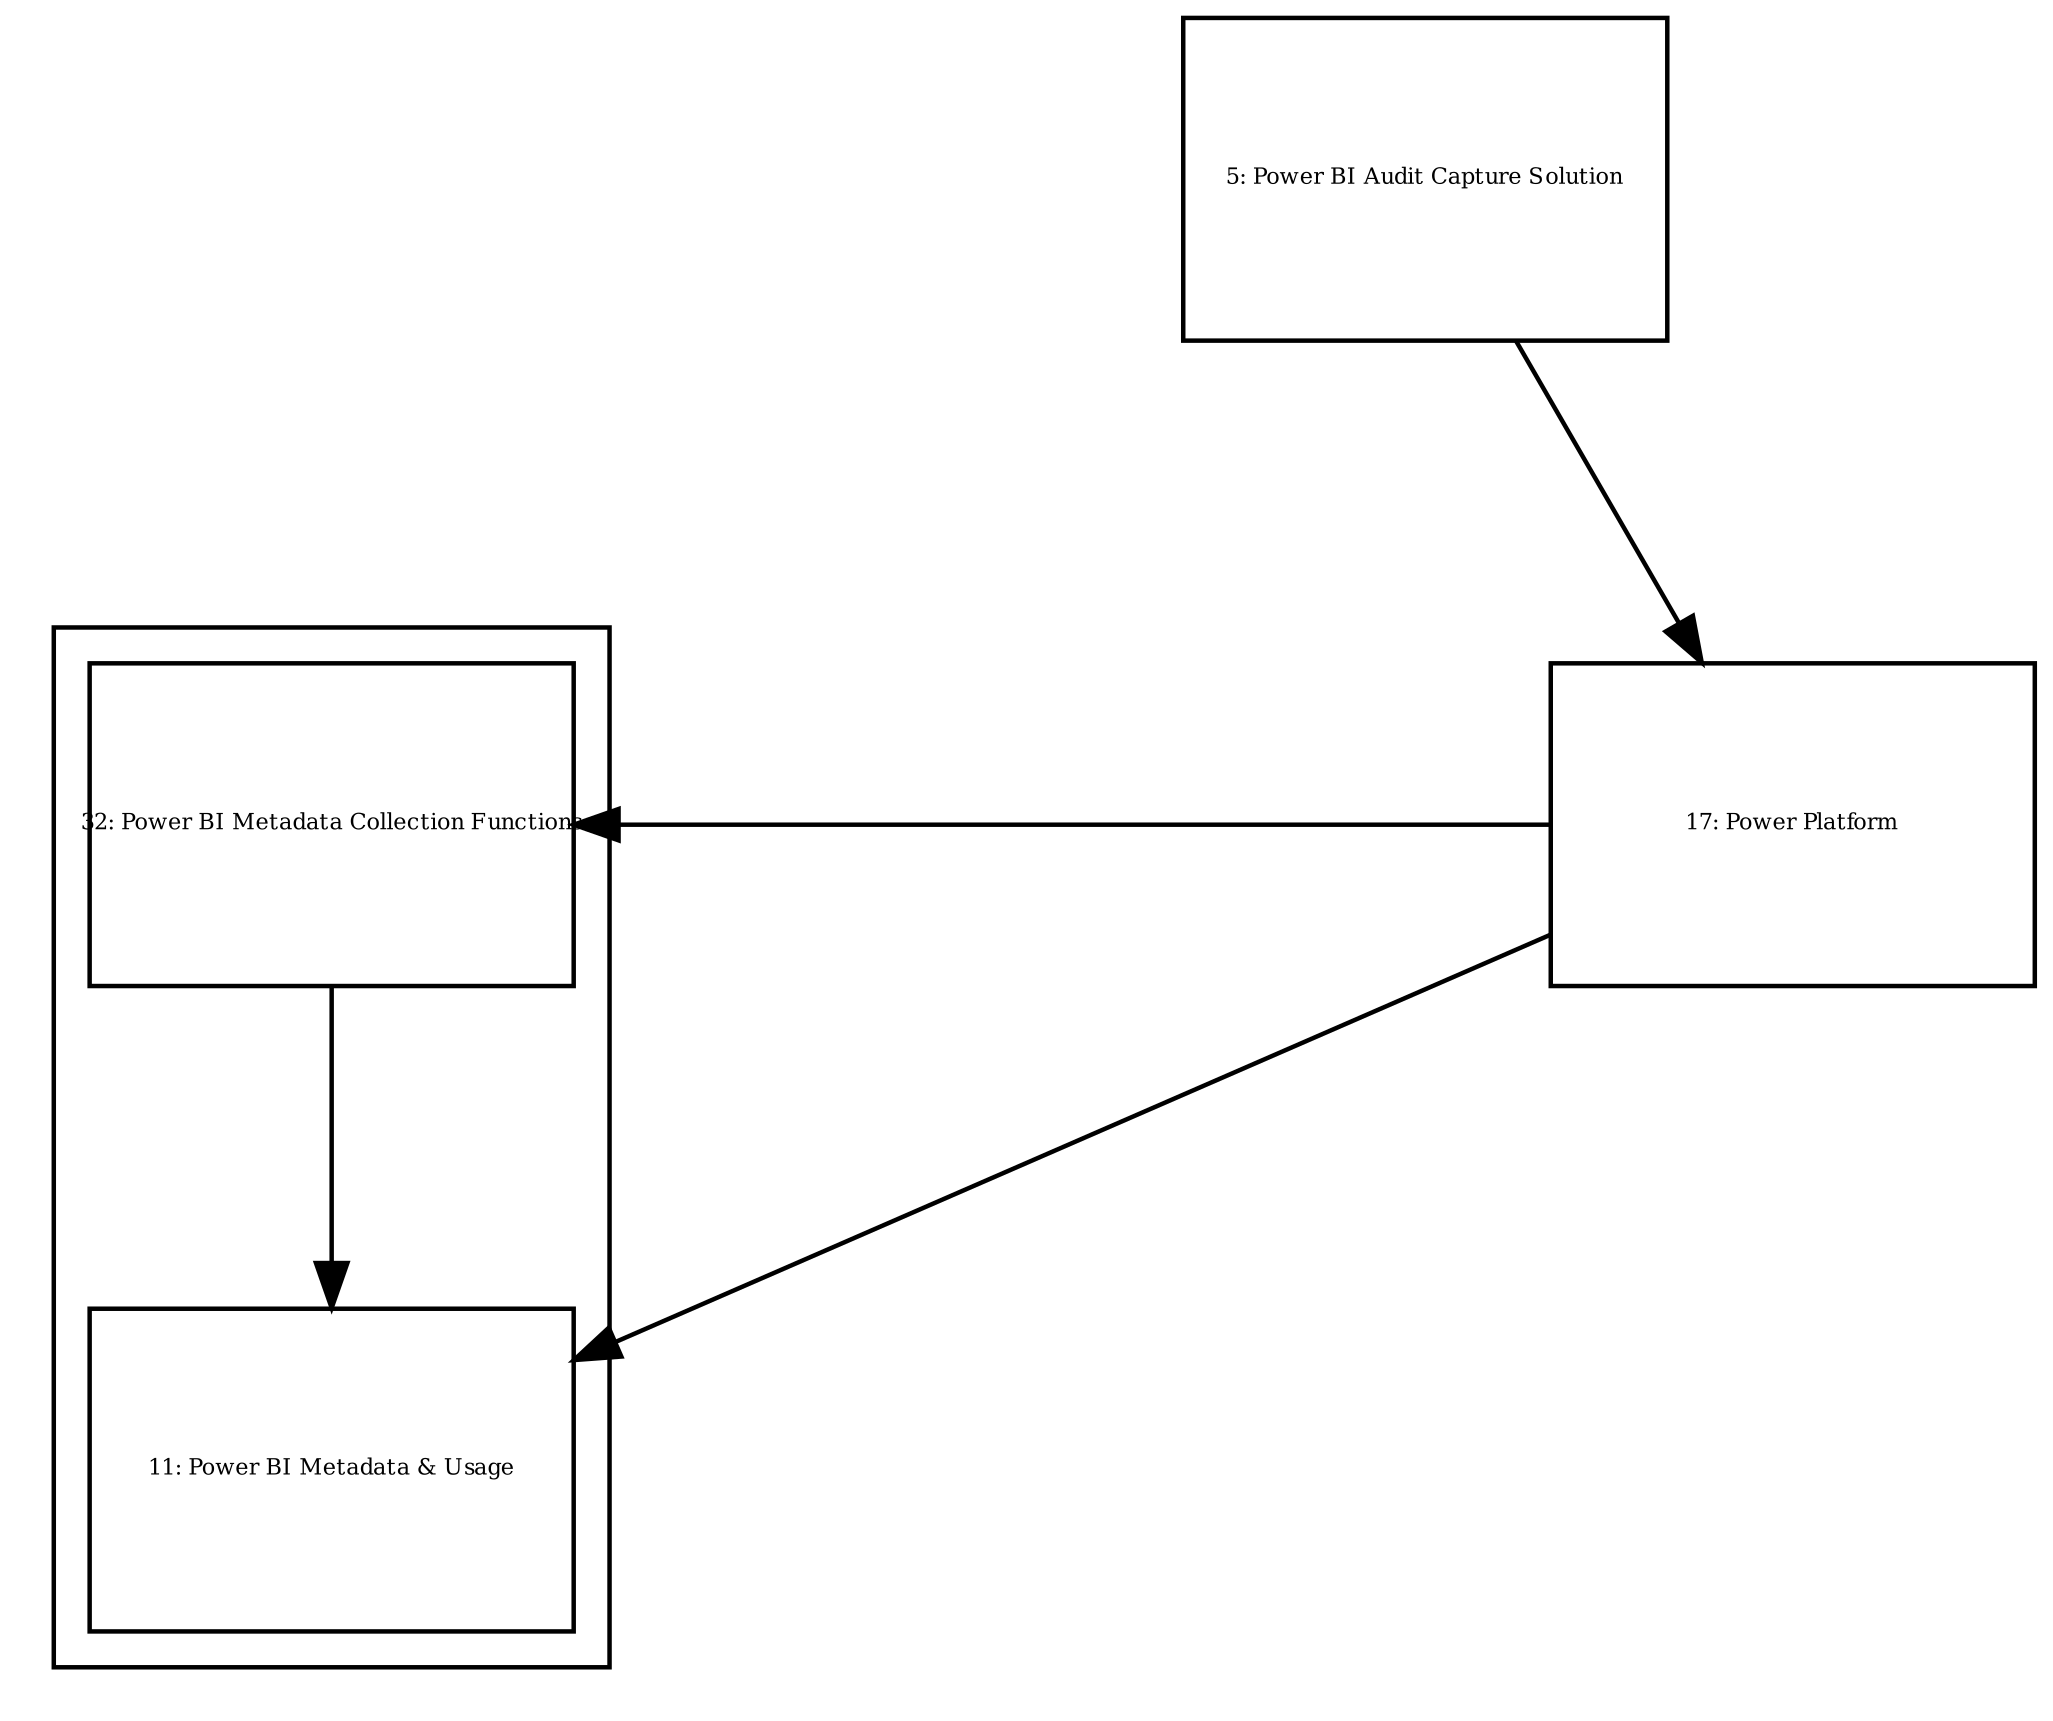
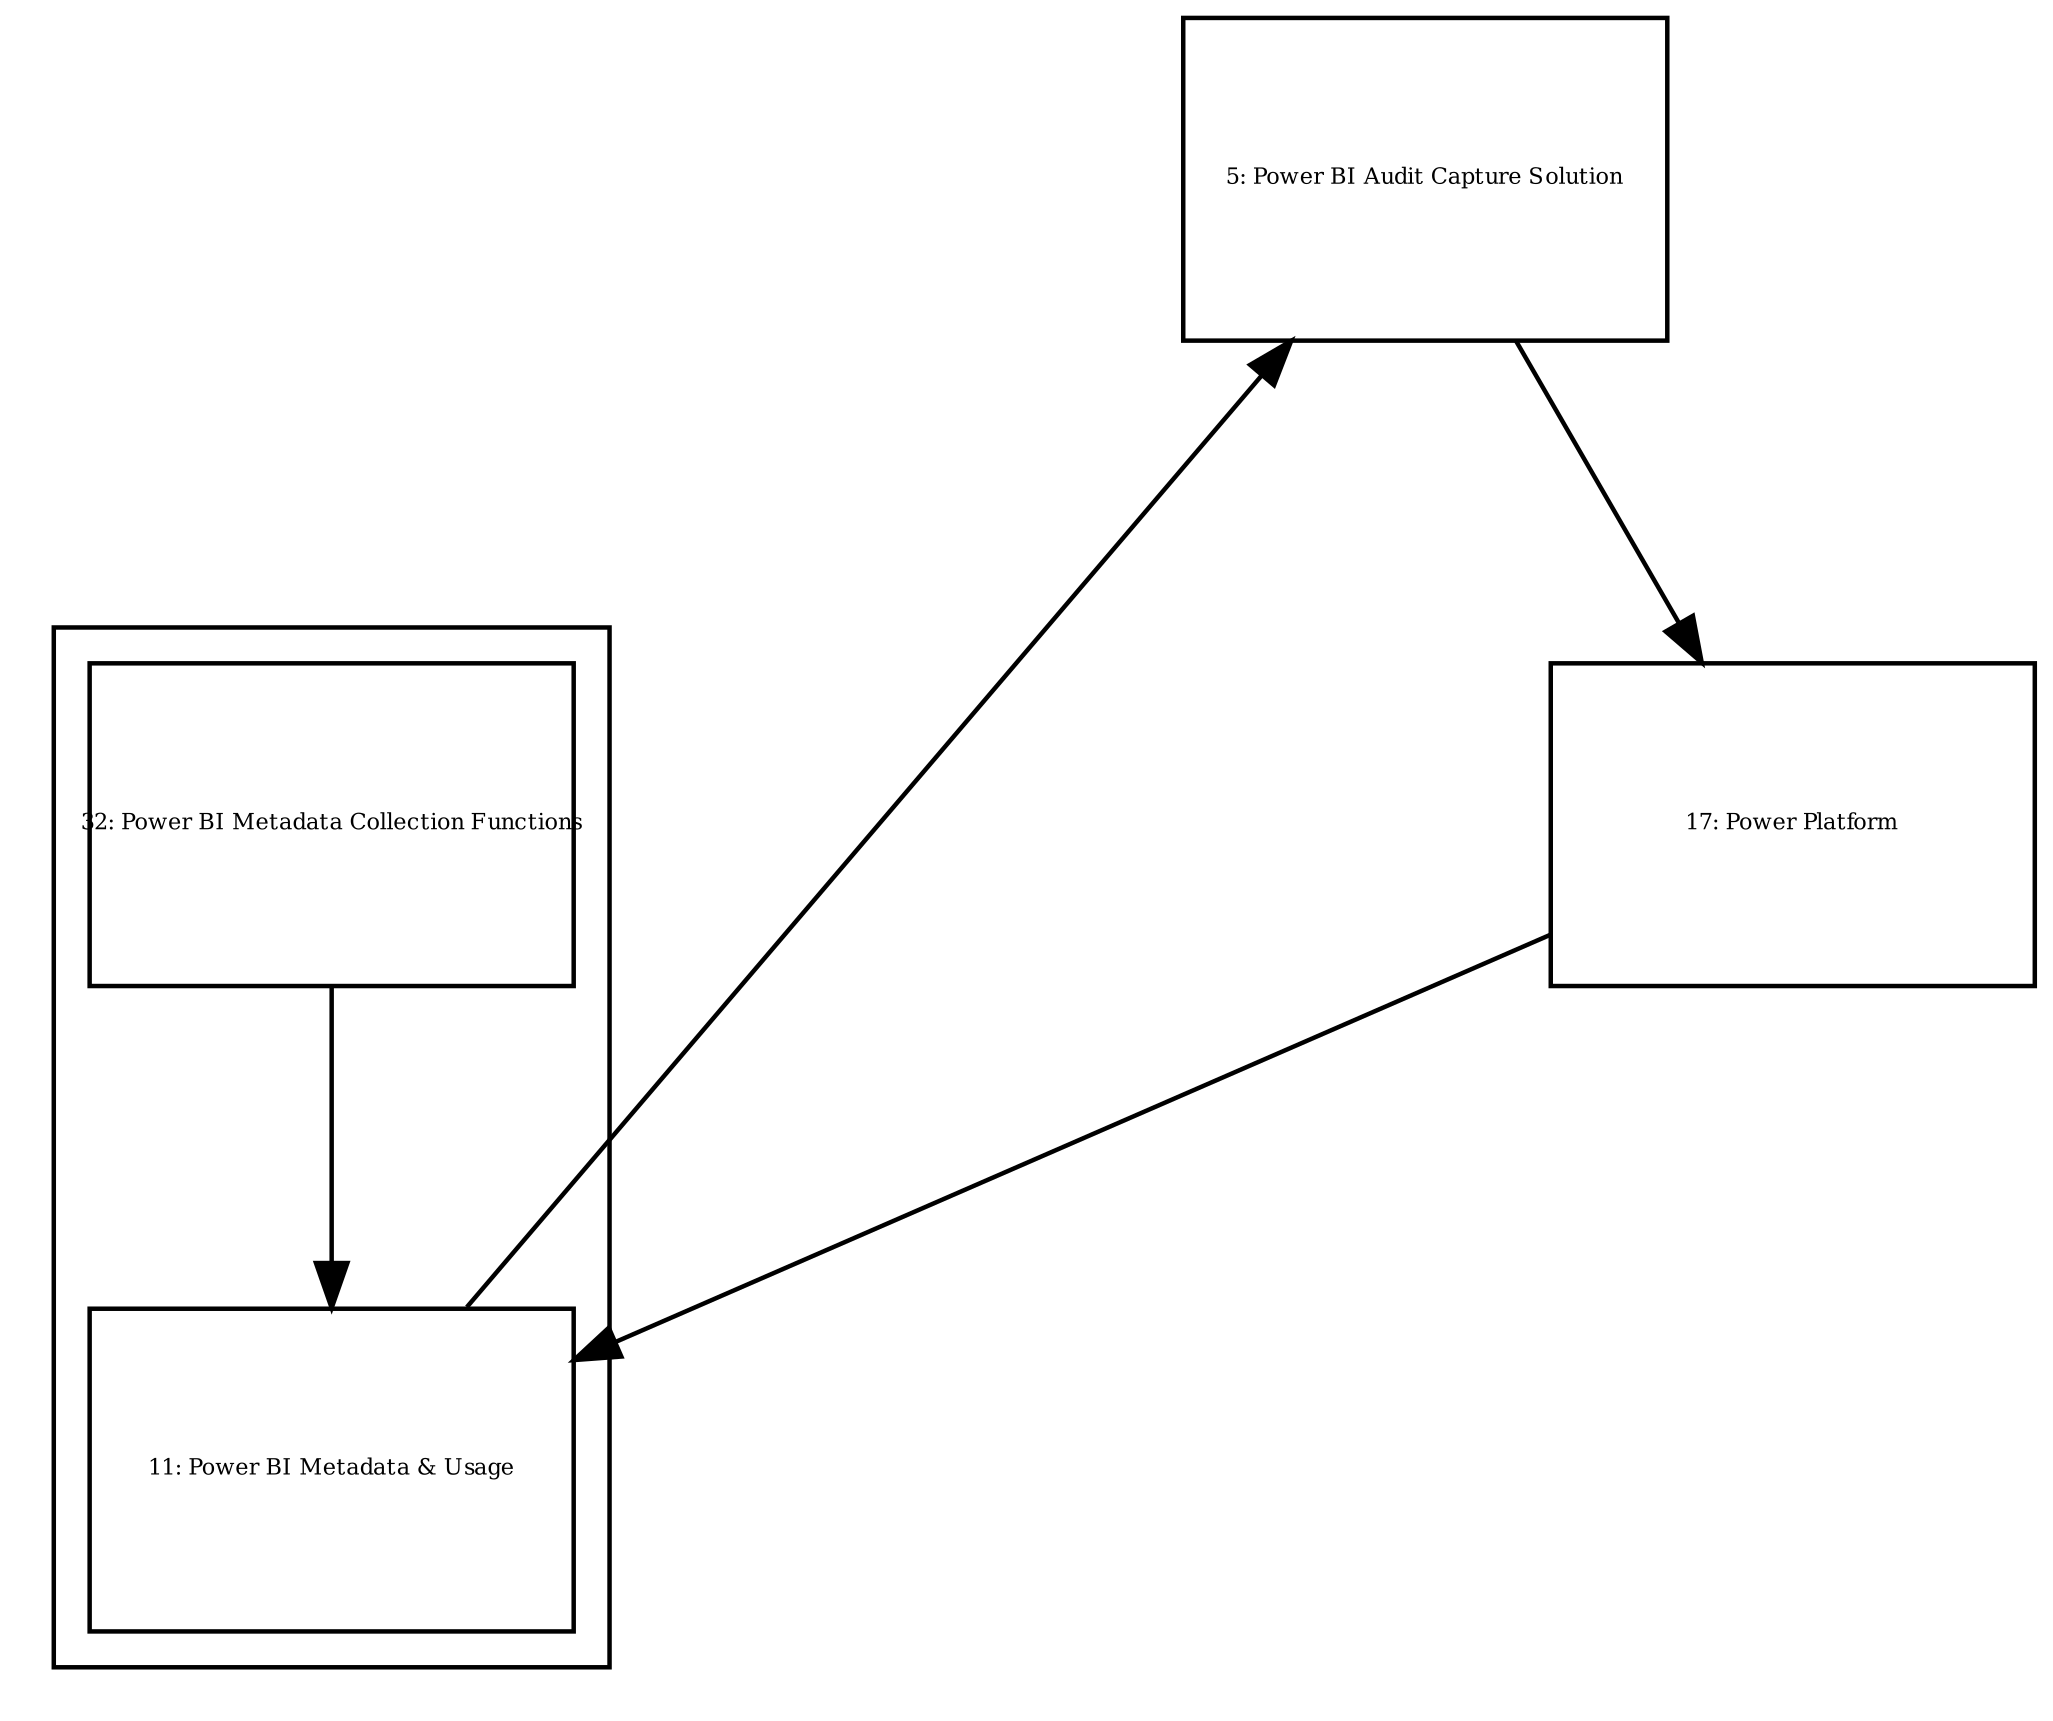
(1085, 825) -> none
none -> (864, 841)
